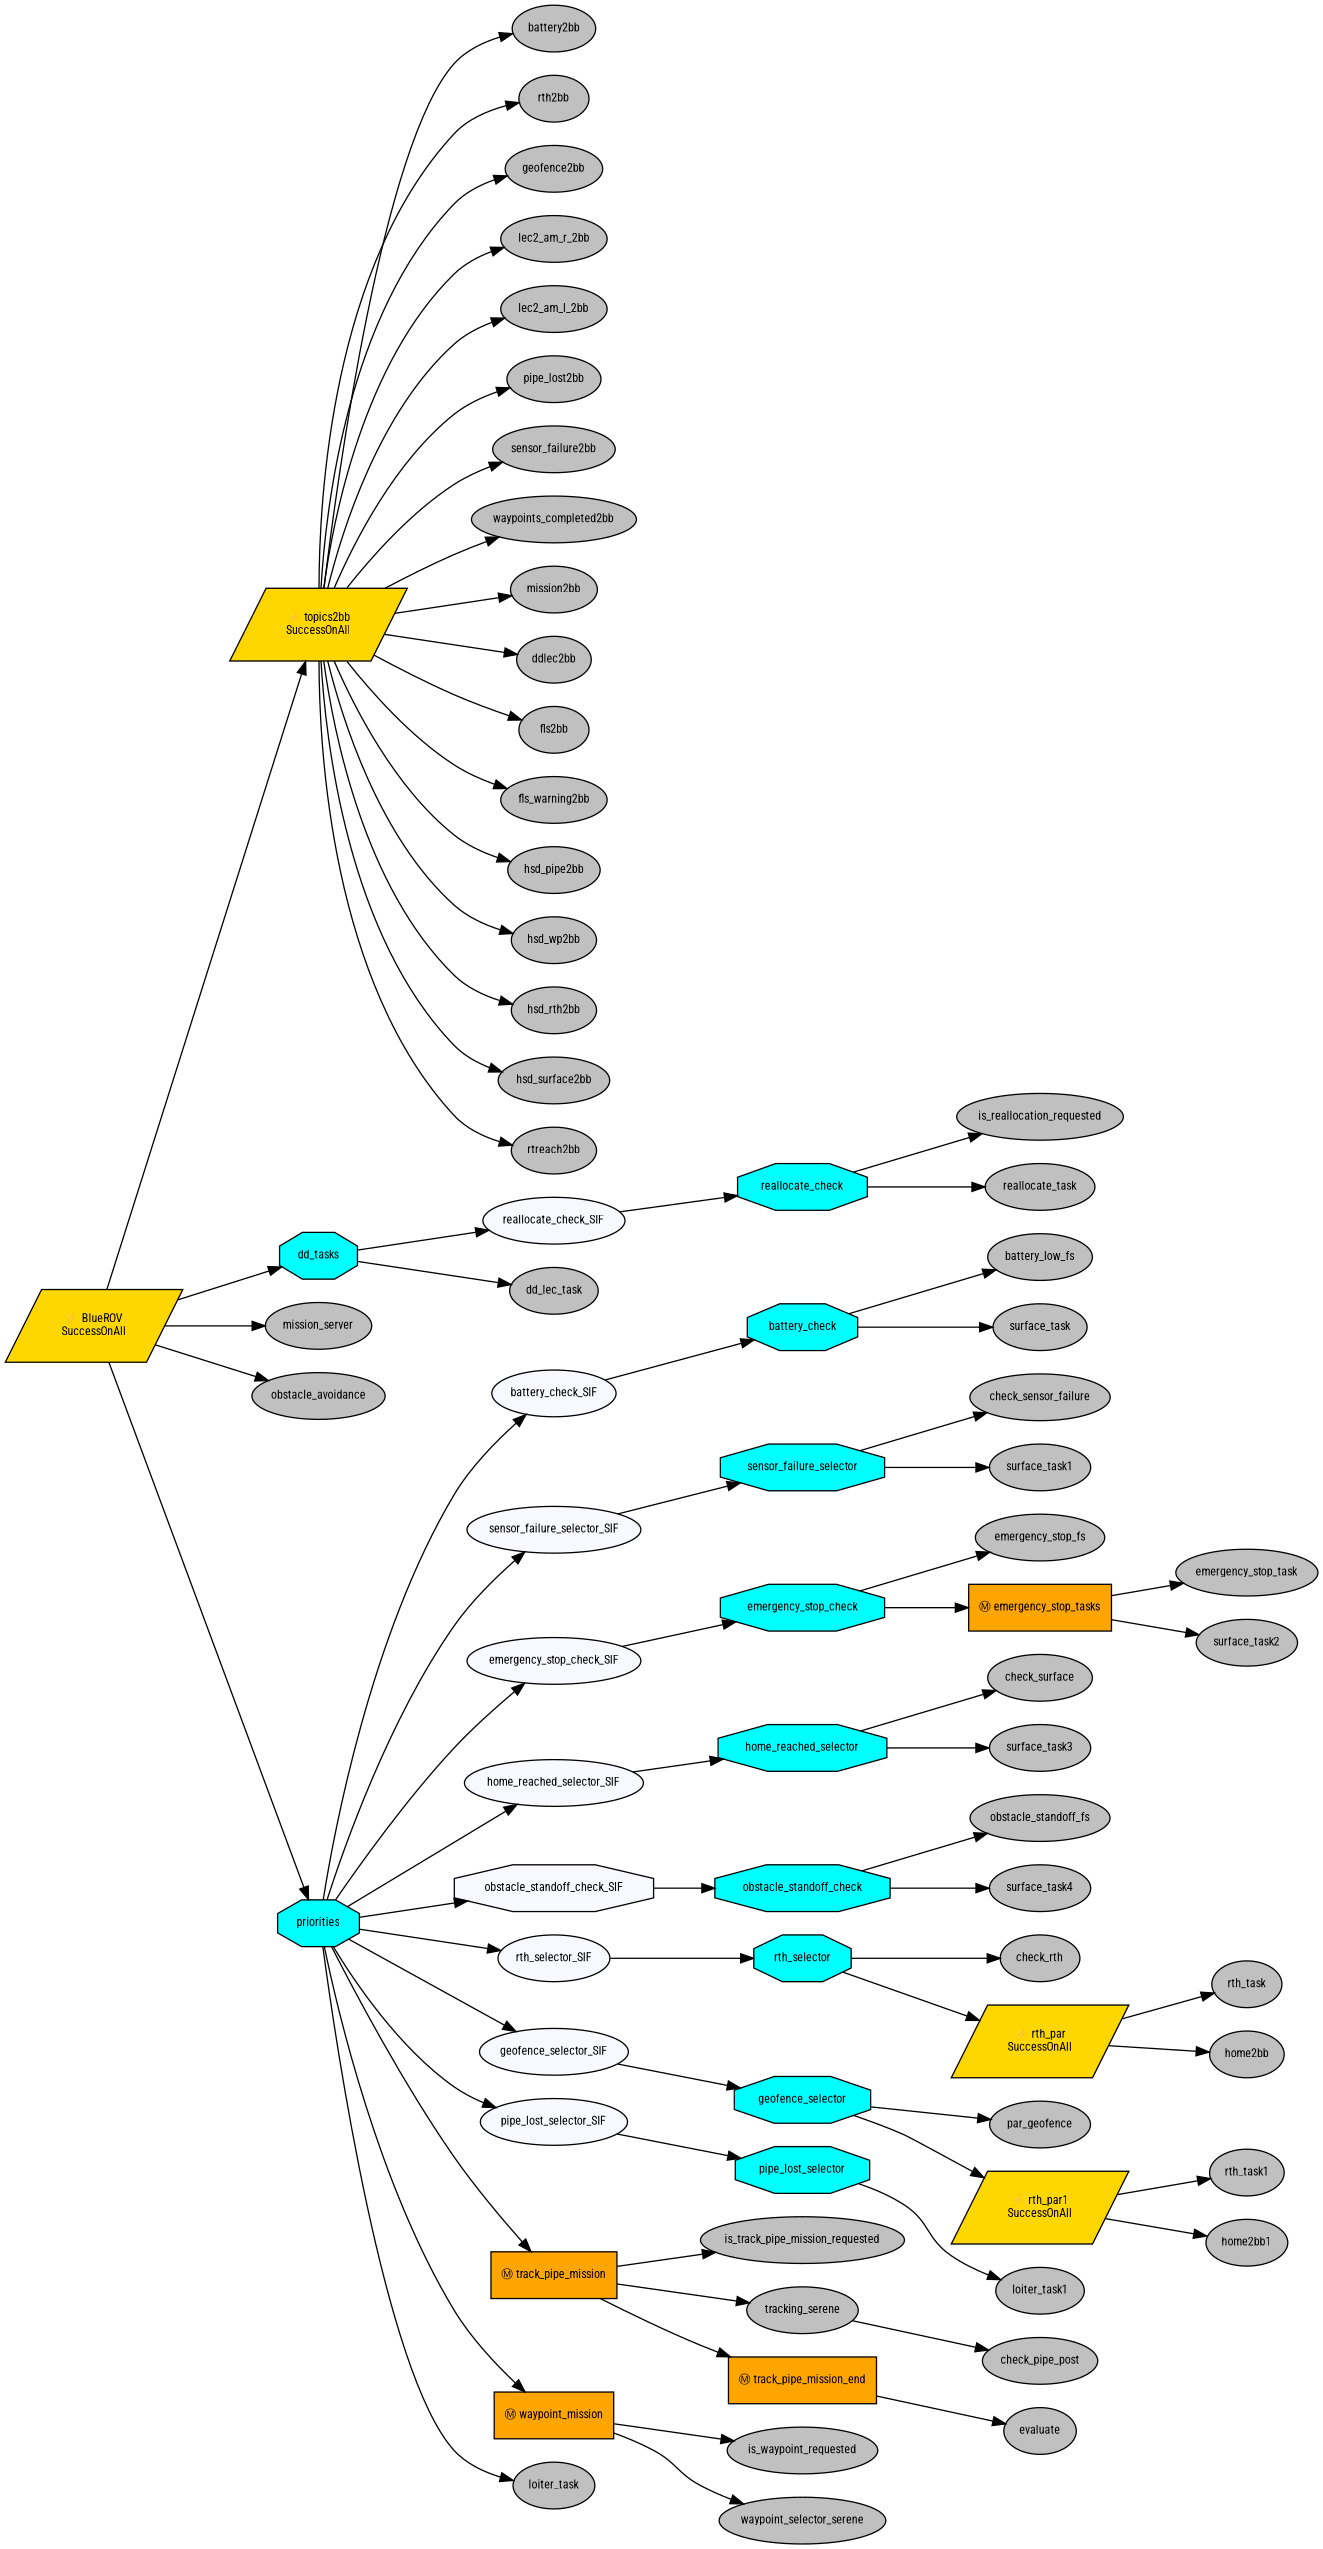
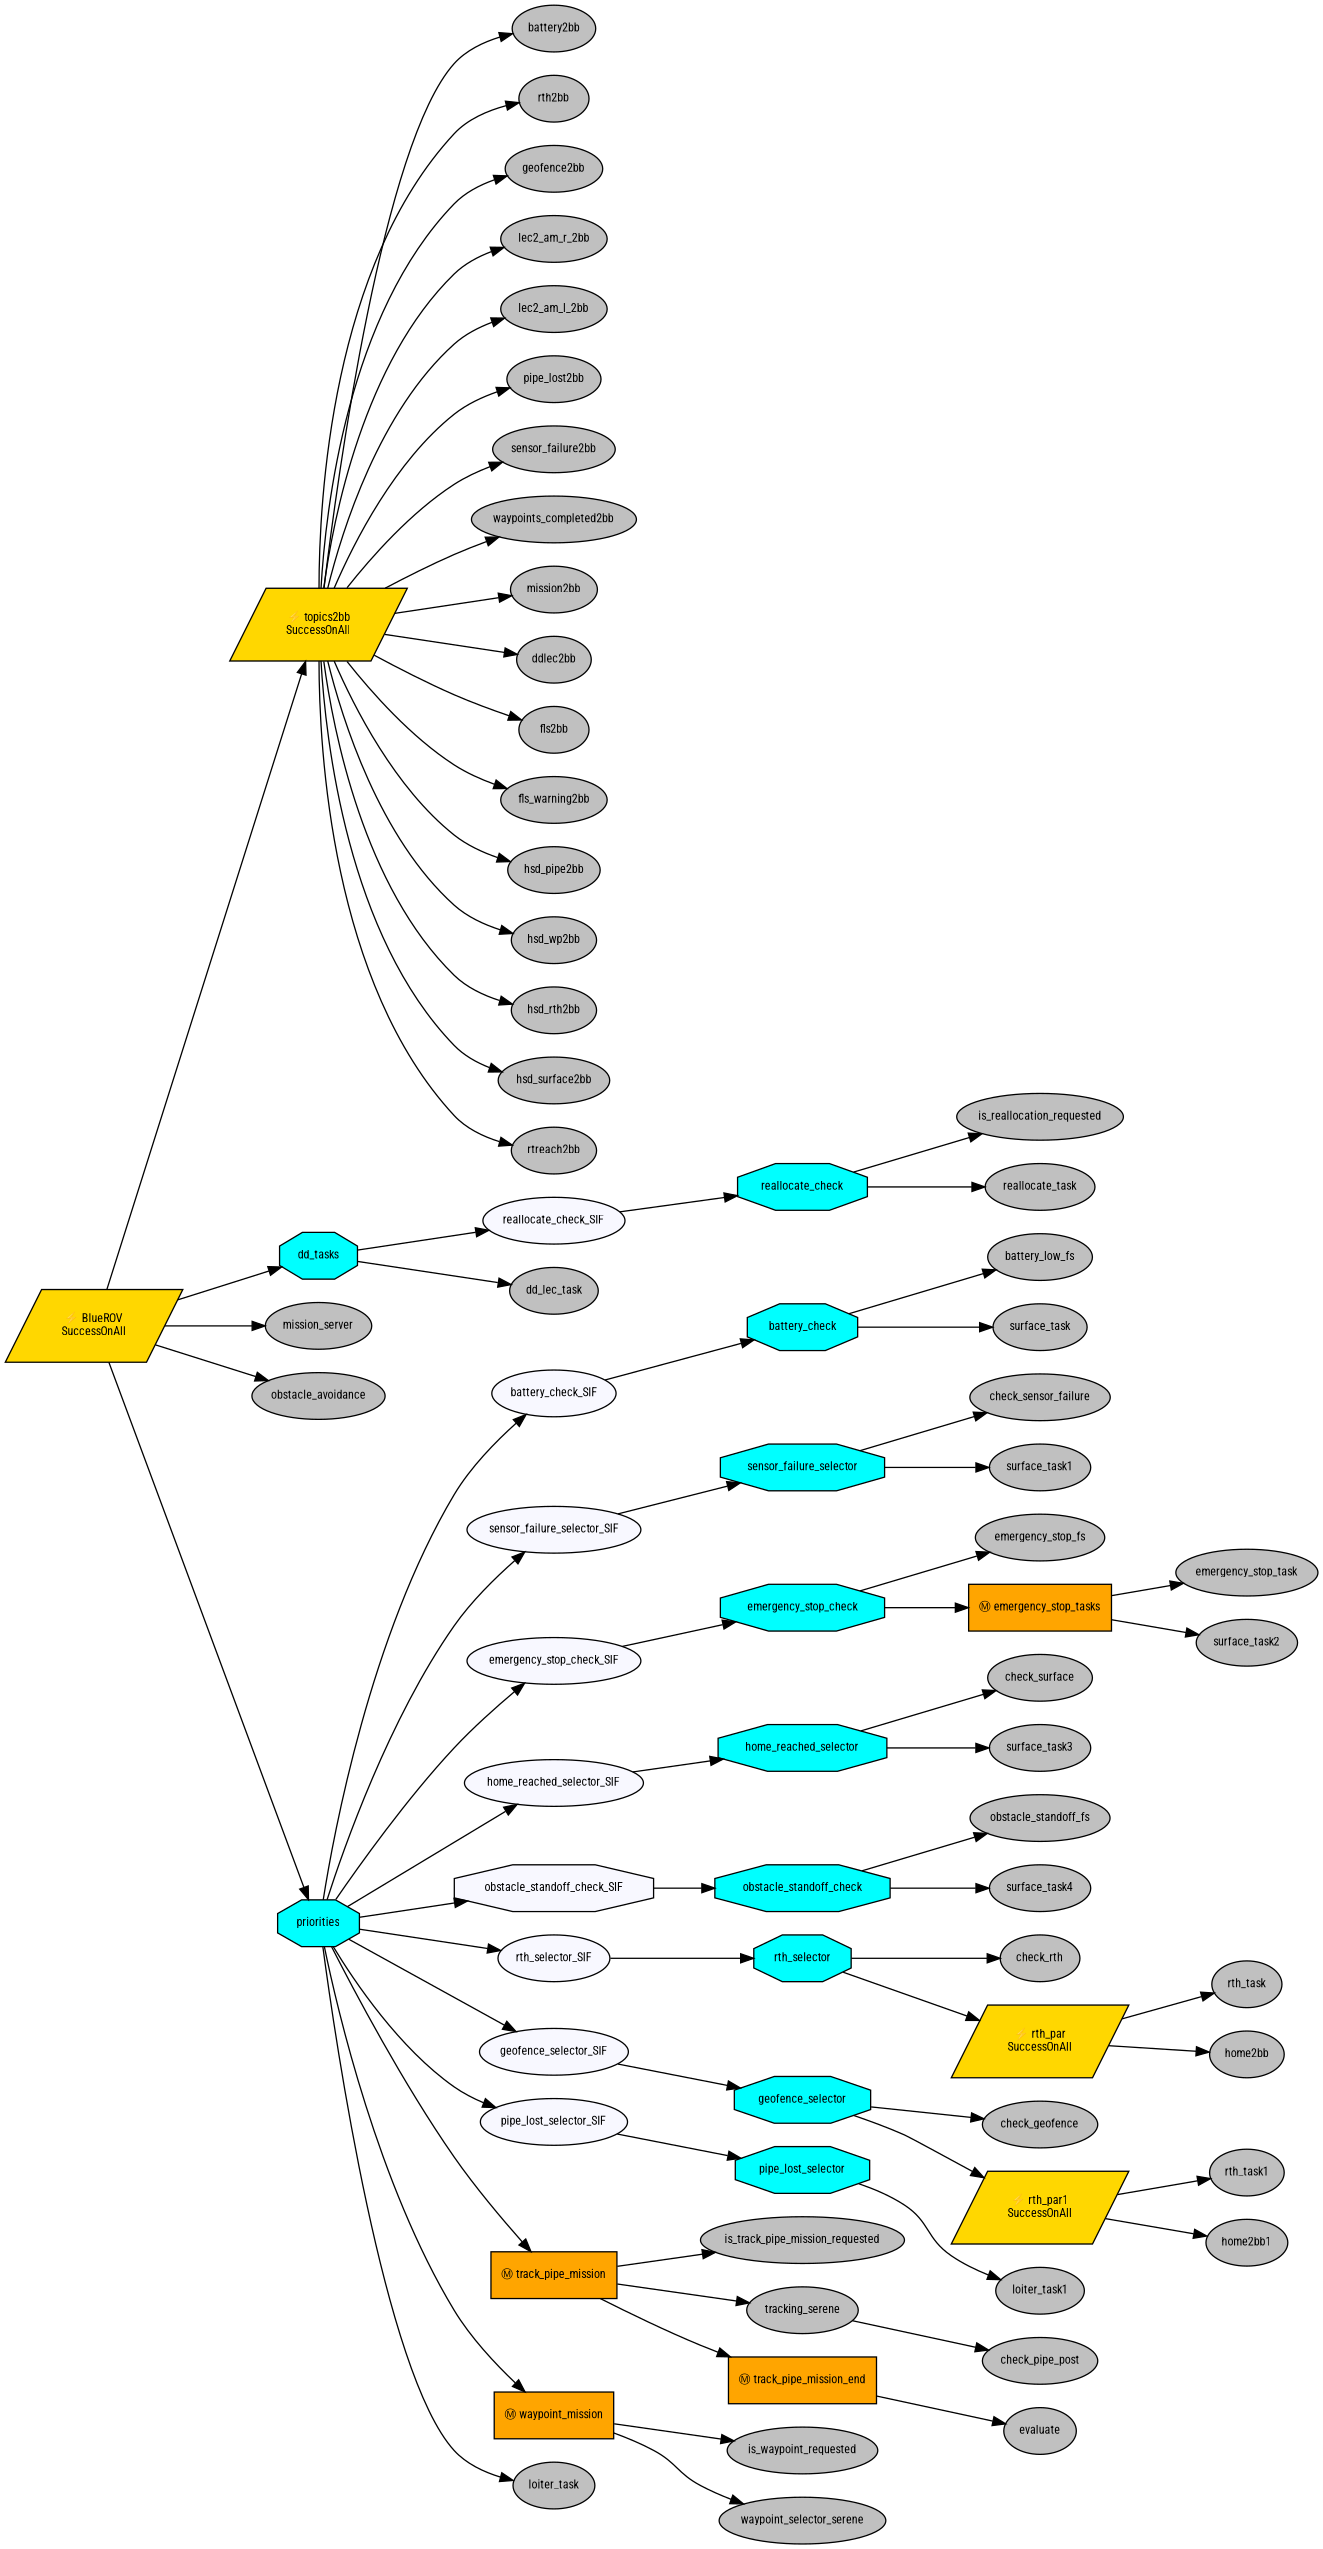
(1040, 2125) -> (1040, 2125)
